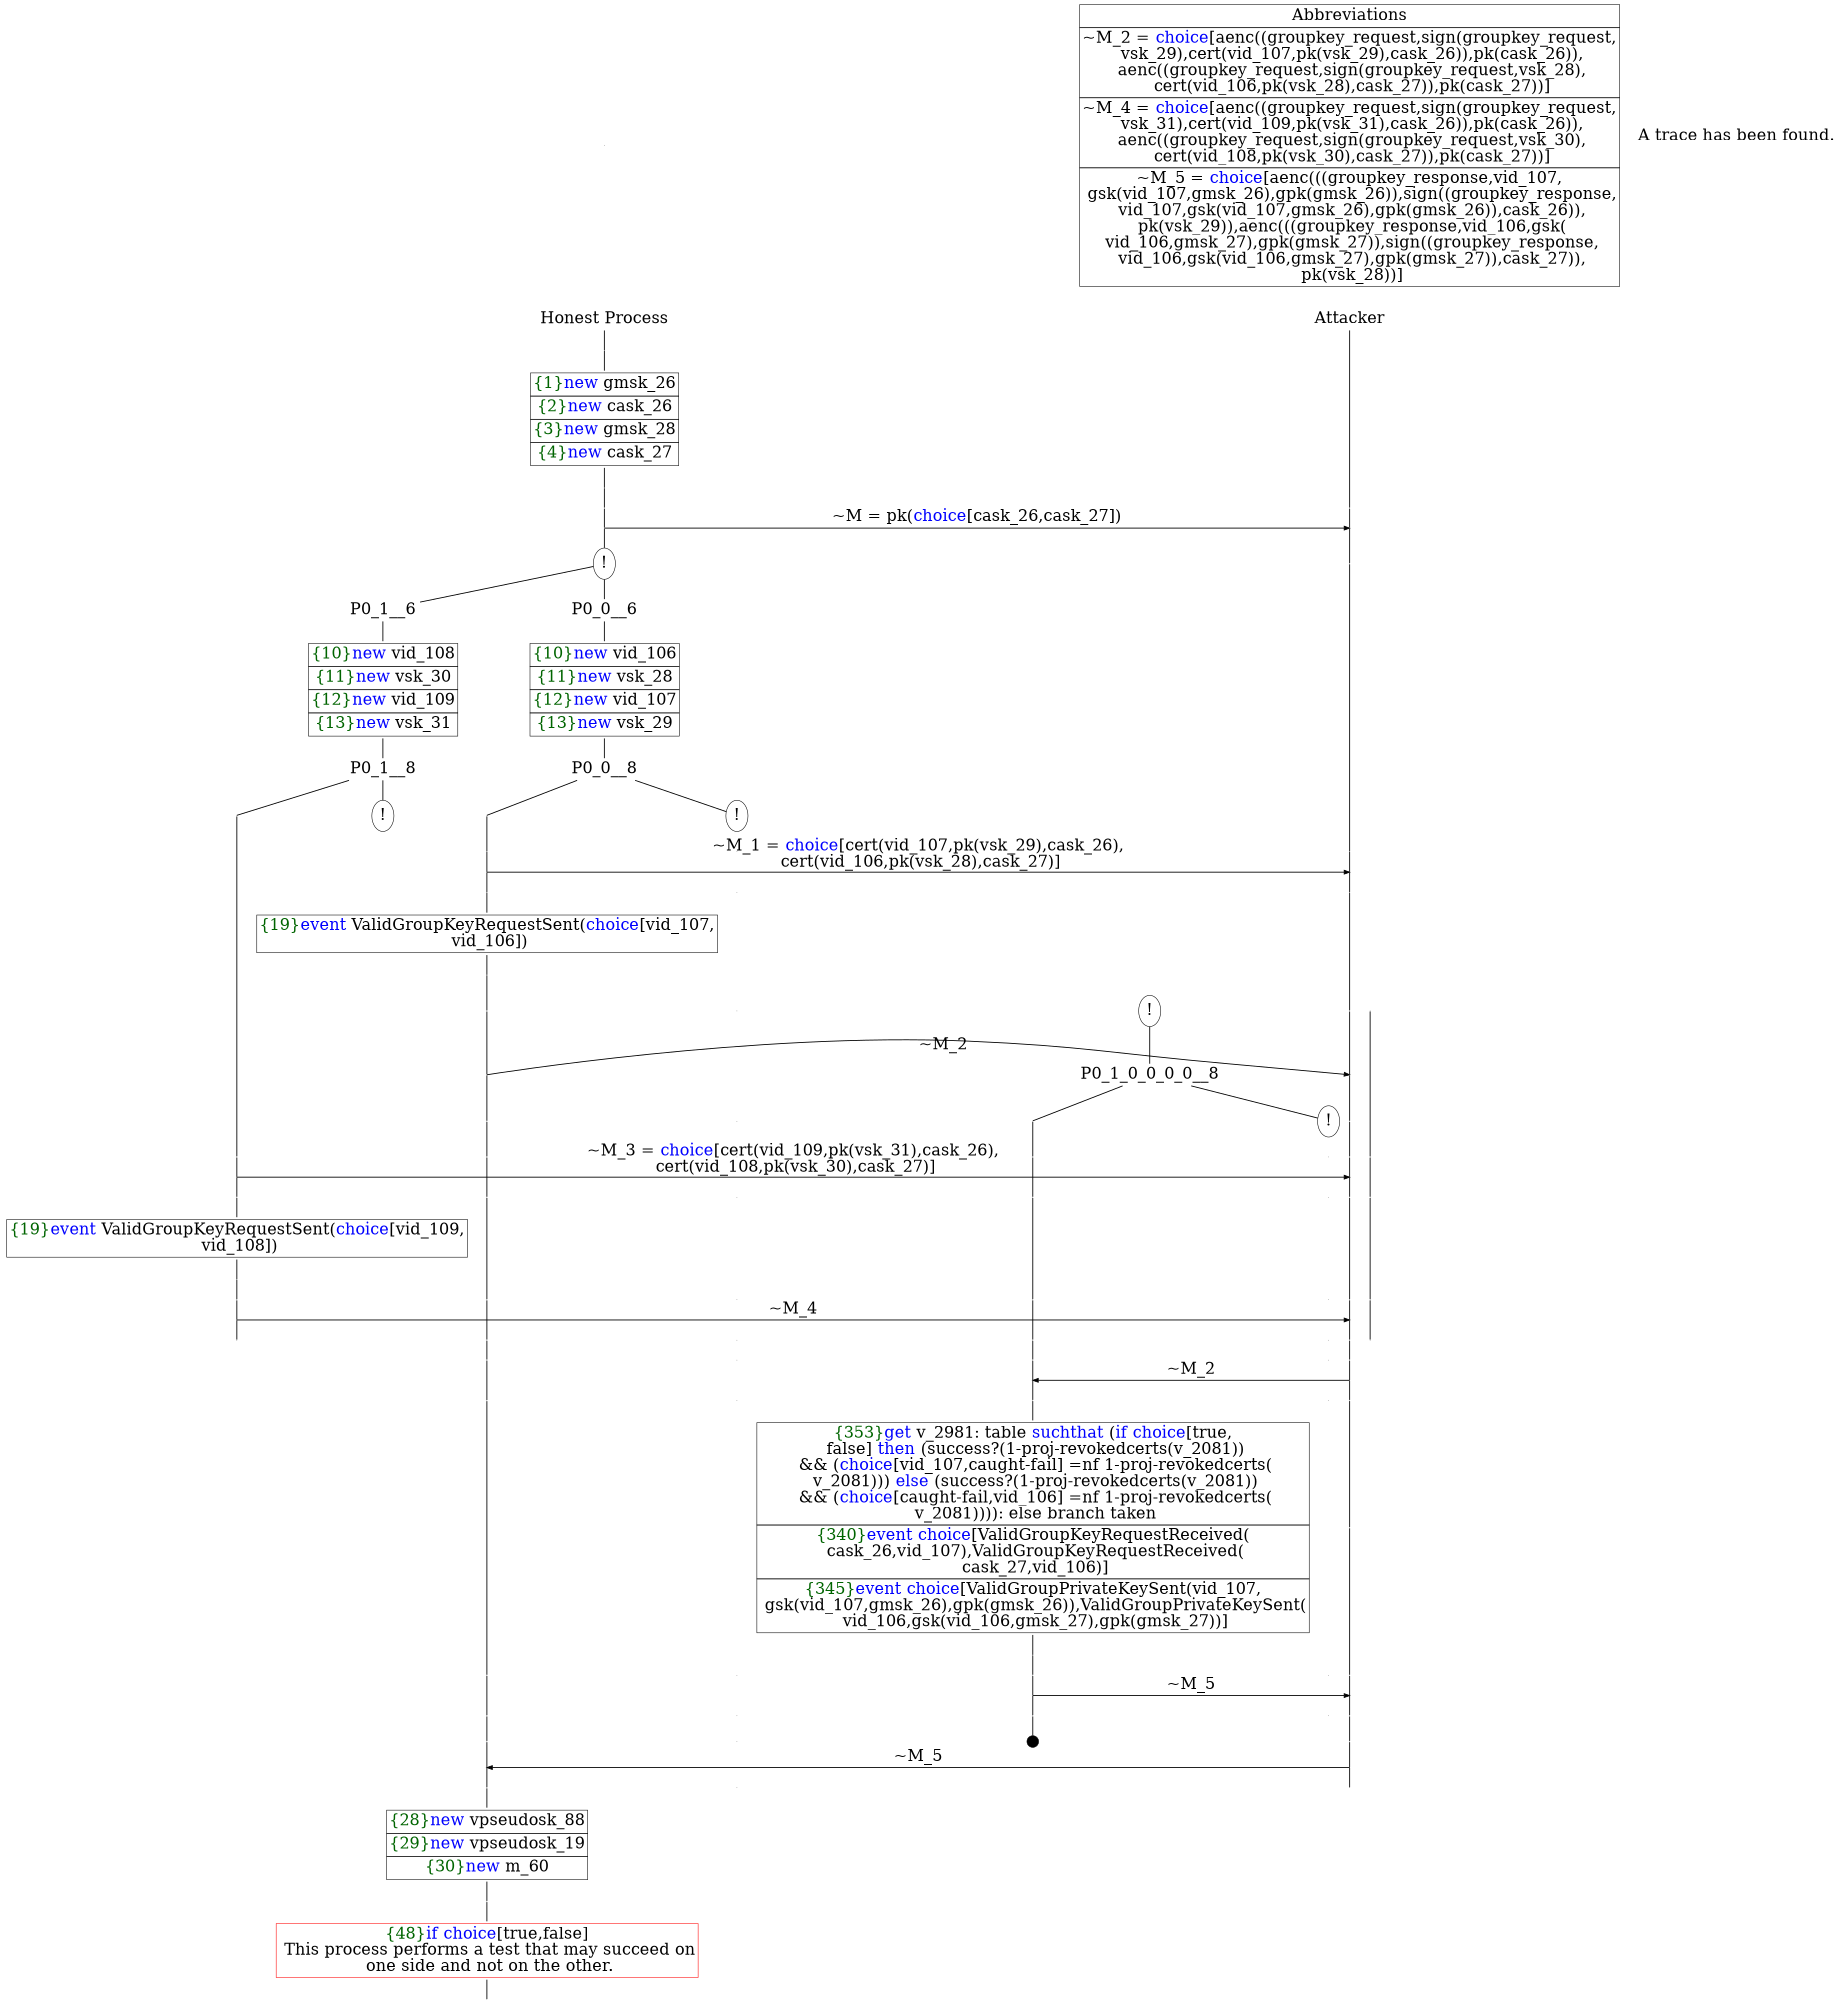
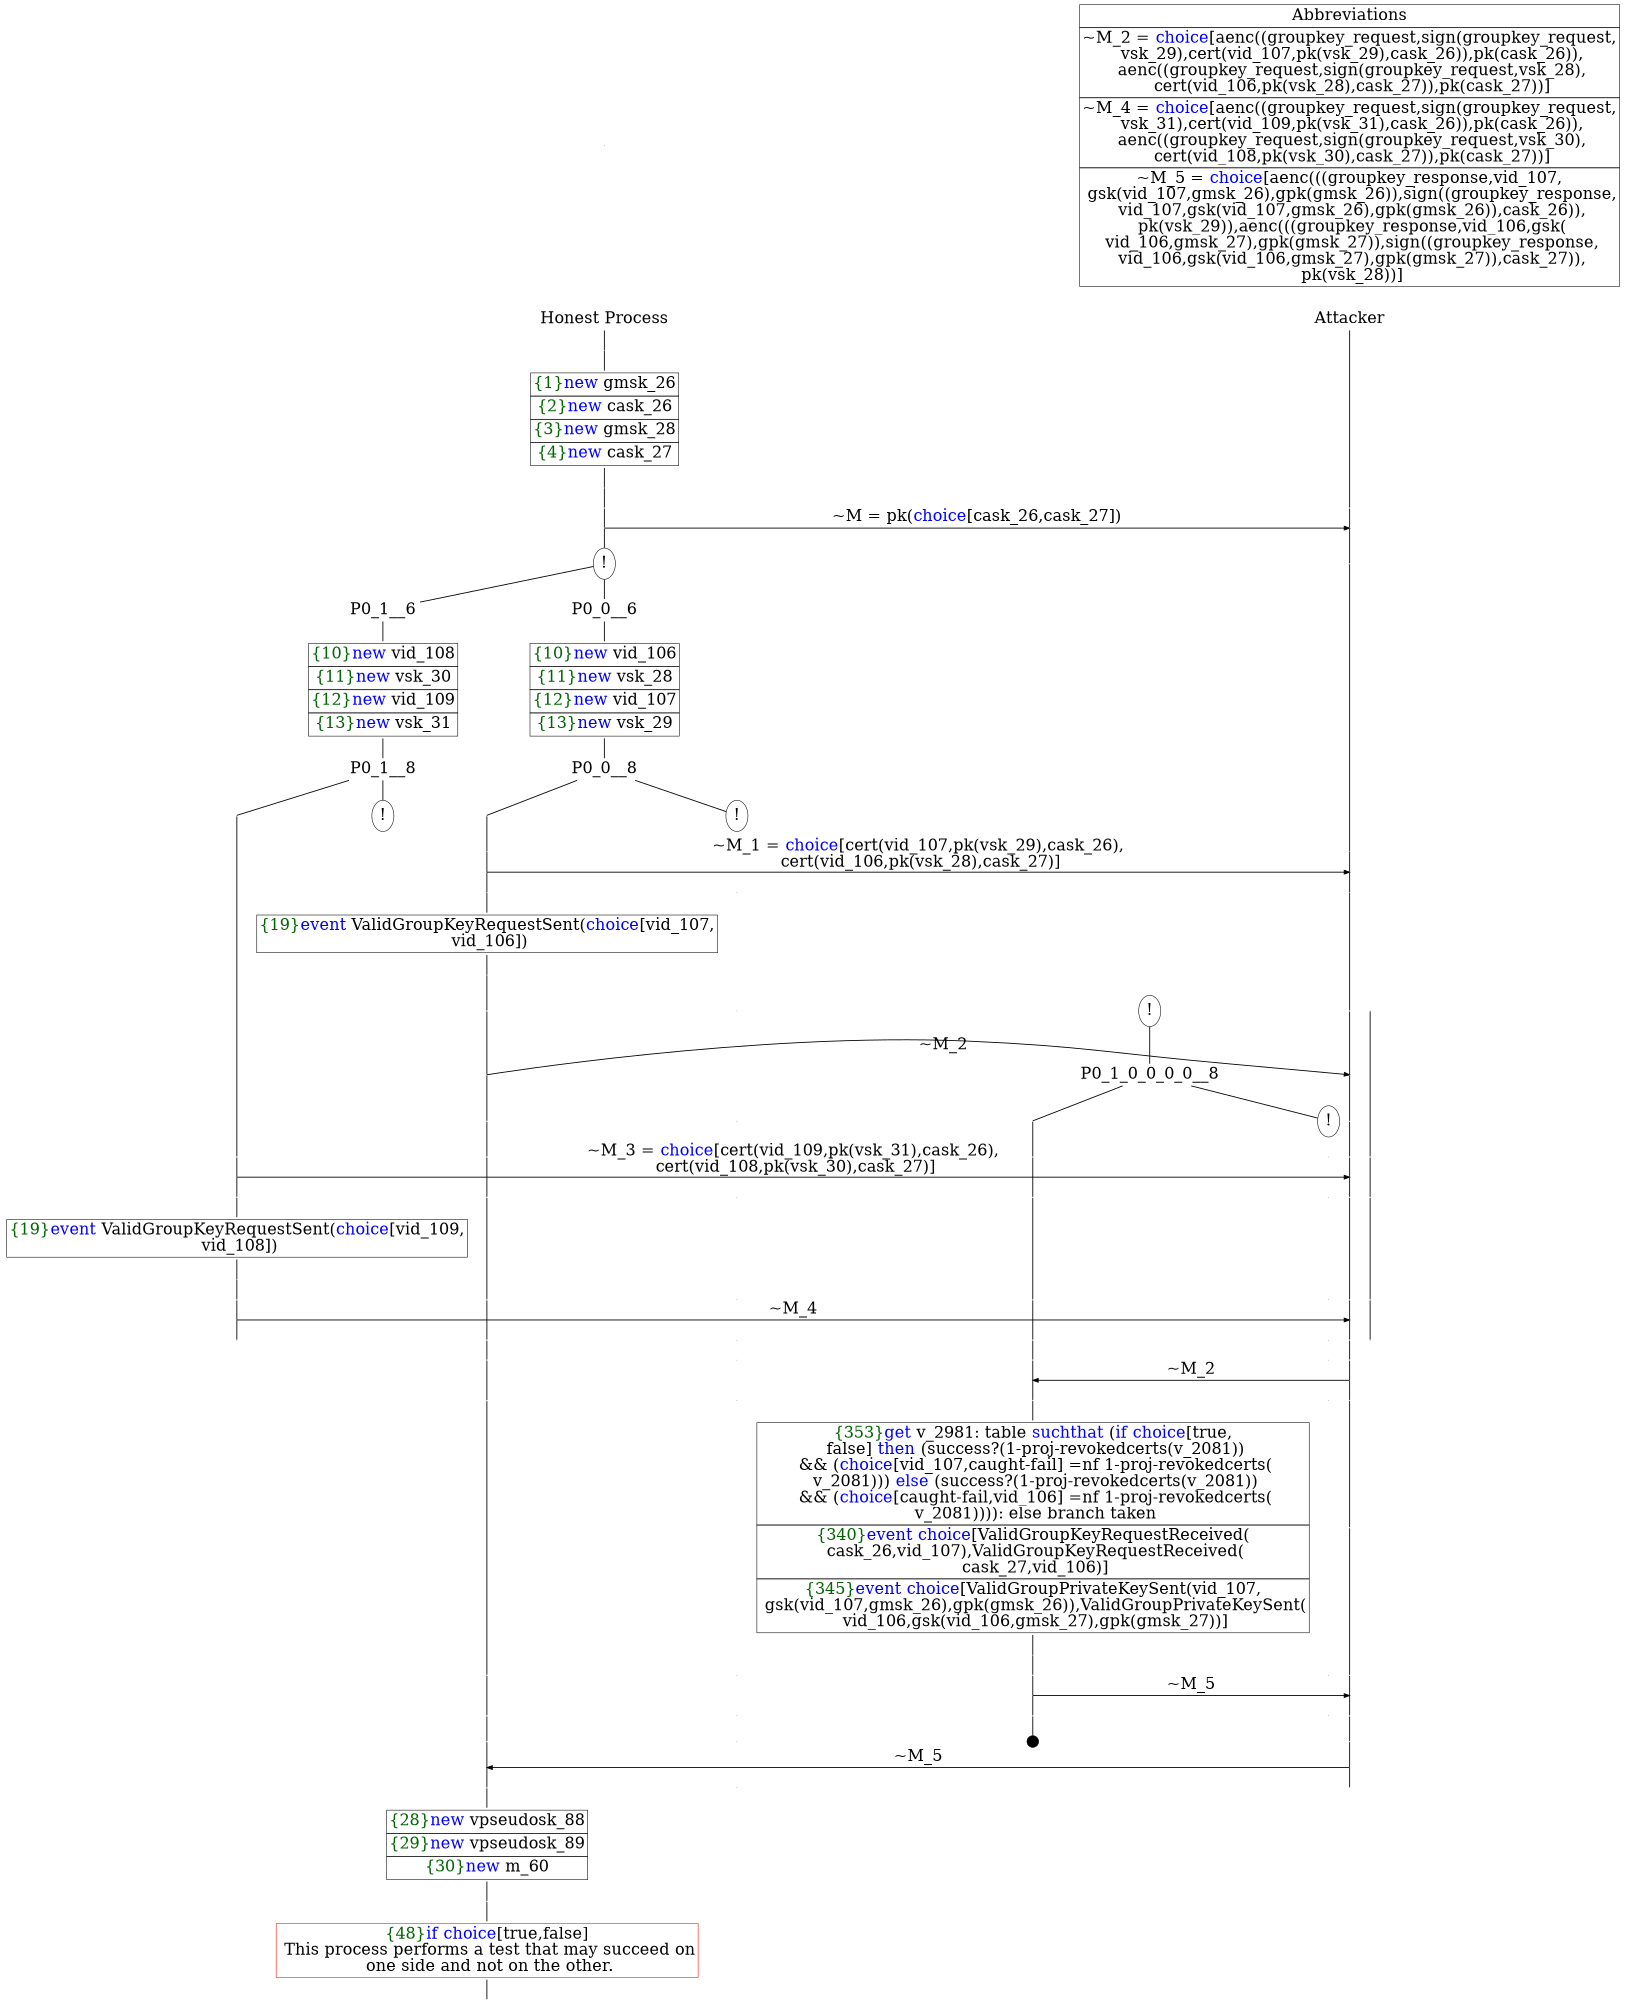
(1737, 145) -> none
(527, 1844) -> (527, 1844)
